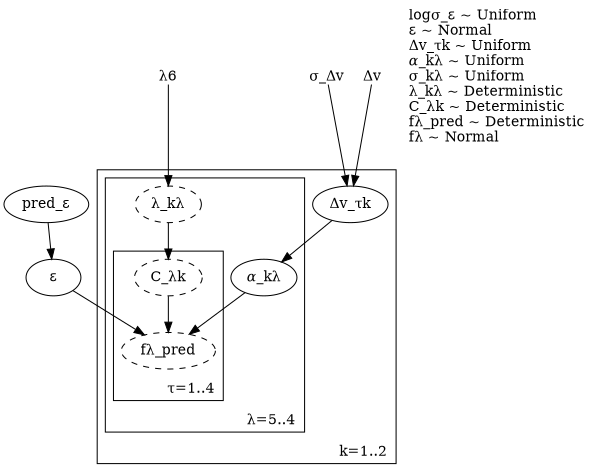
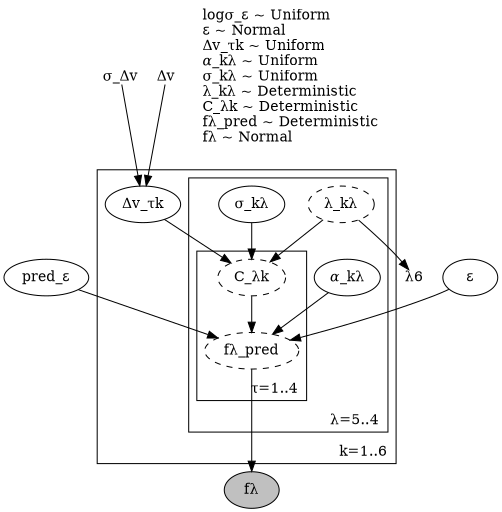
(168, 130) -> (381, 240)
none -> (252, 204)
(49, 236) -> (143, 312)
(311, 238) -> (195, 239)
(364, 452) -> (364, 452)
none -> (252, 490)
